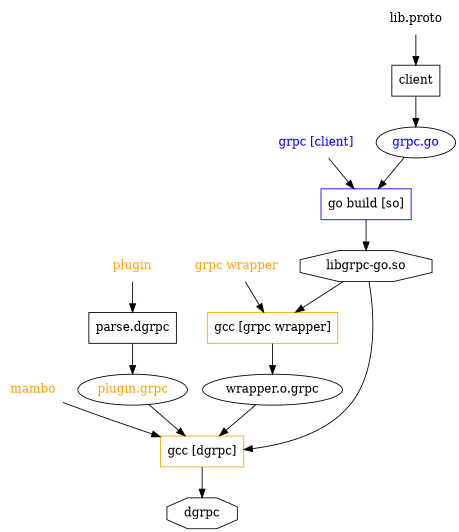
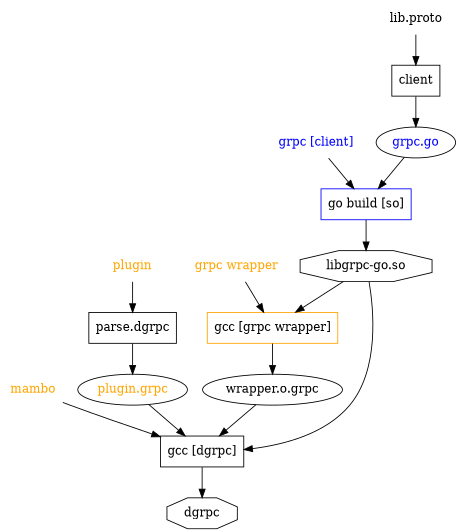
(202, 451) -> (202, 451)
